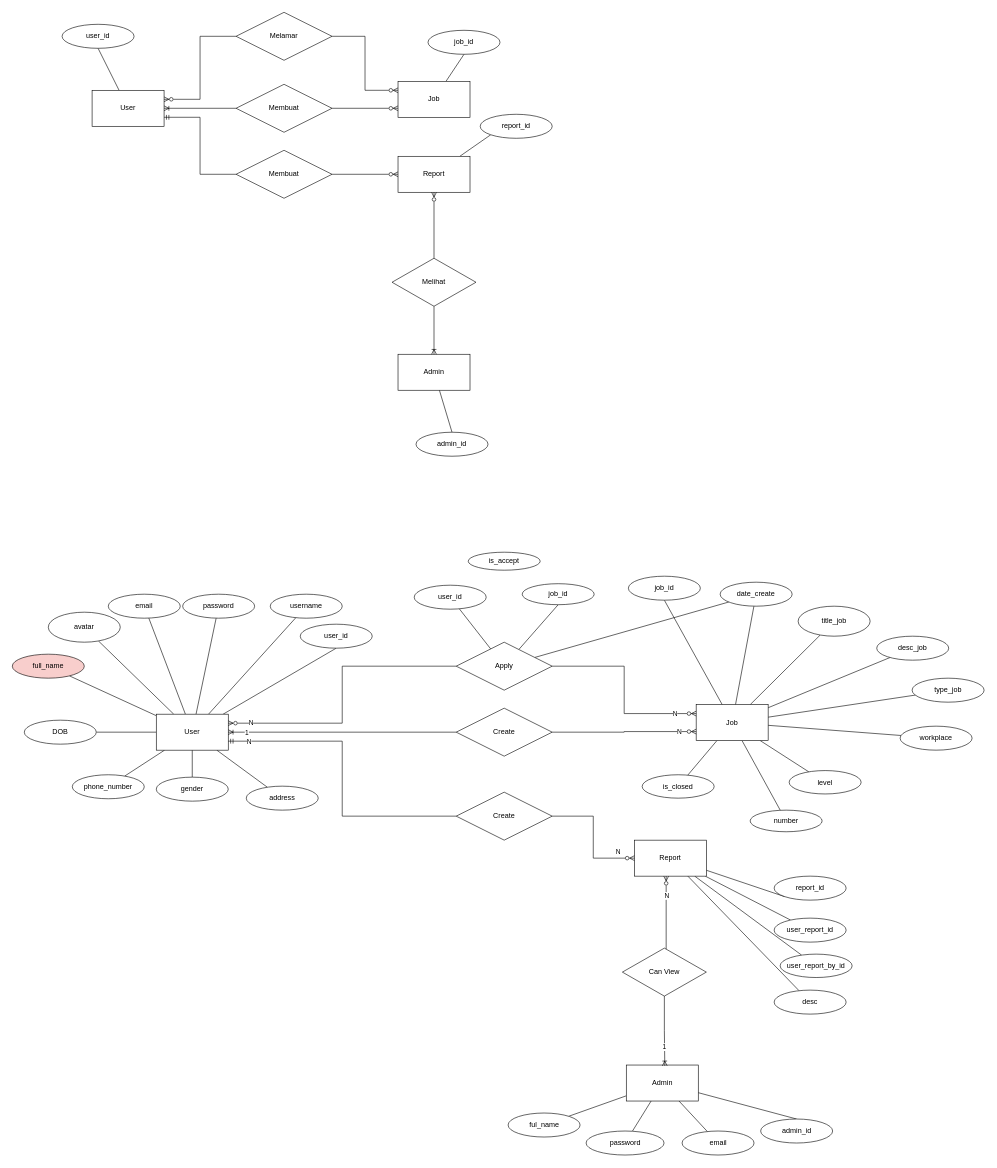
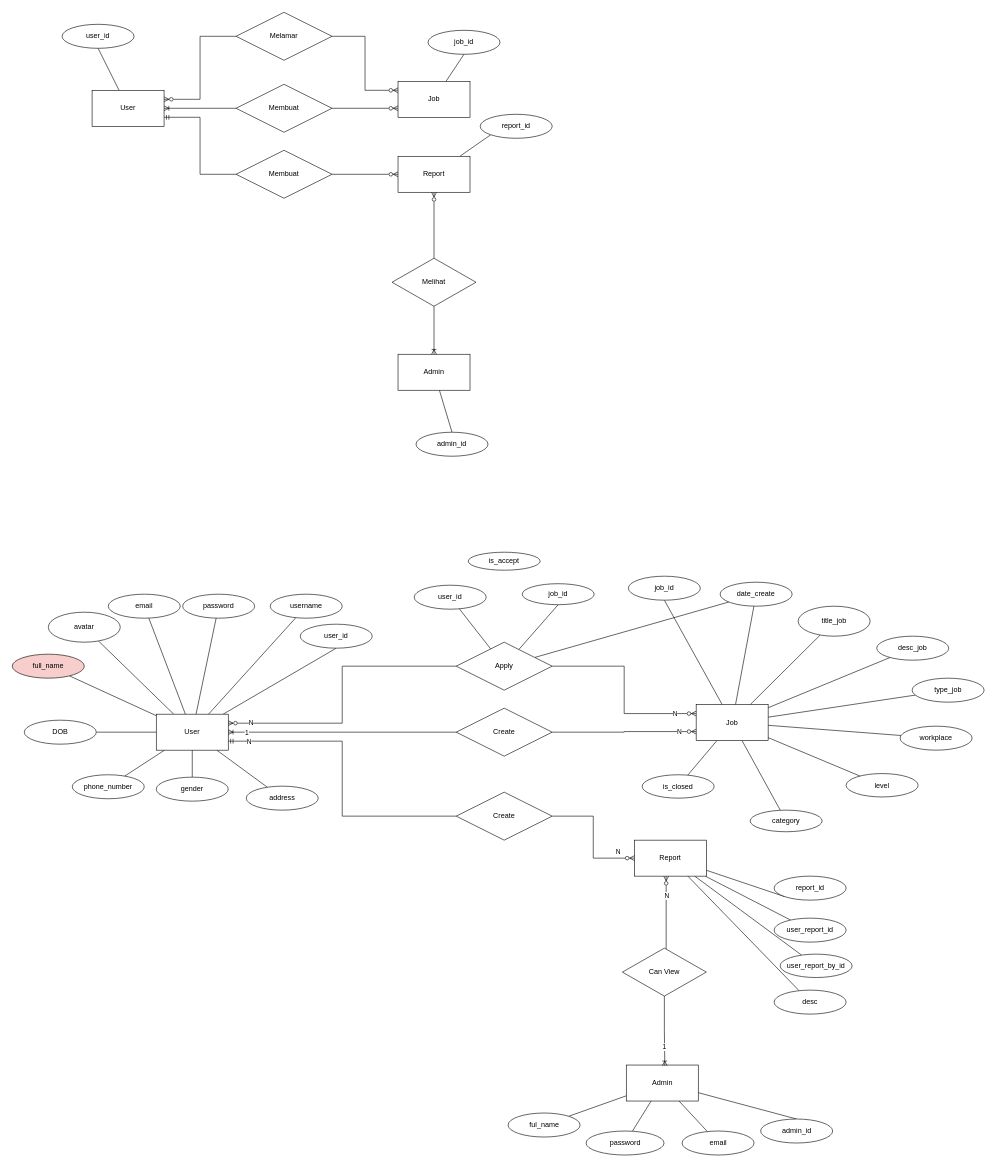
(825, 782) -> (882, 785)
(786, 821) -> (786, 821)
